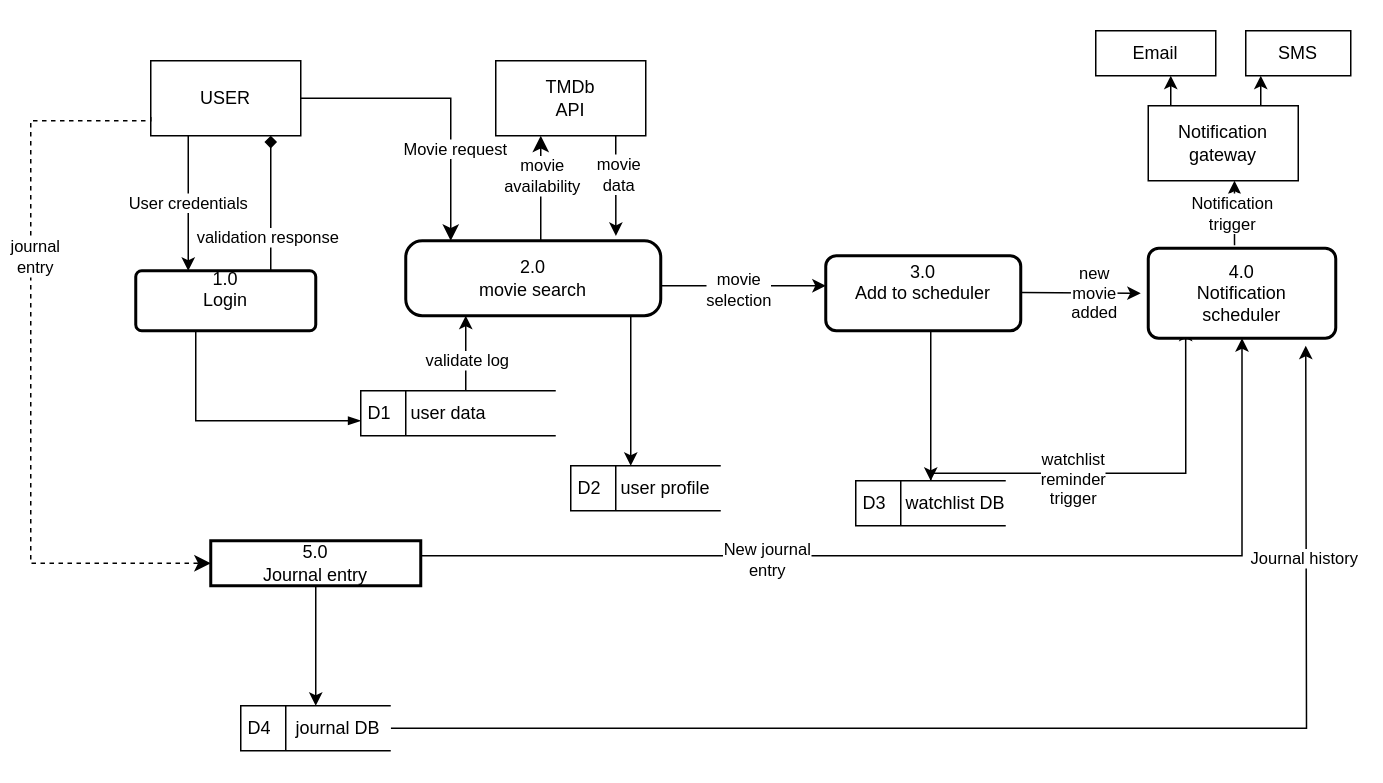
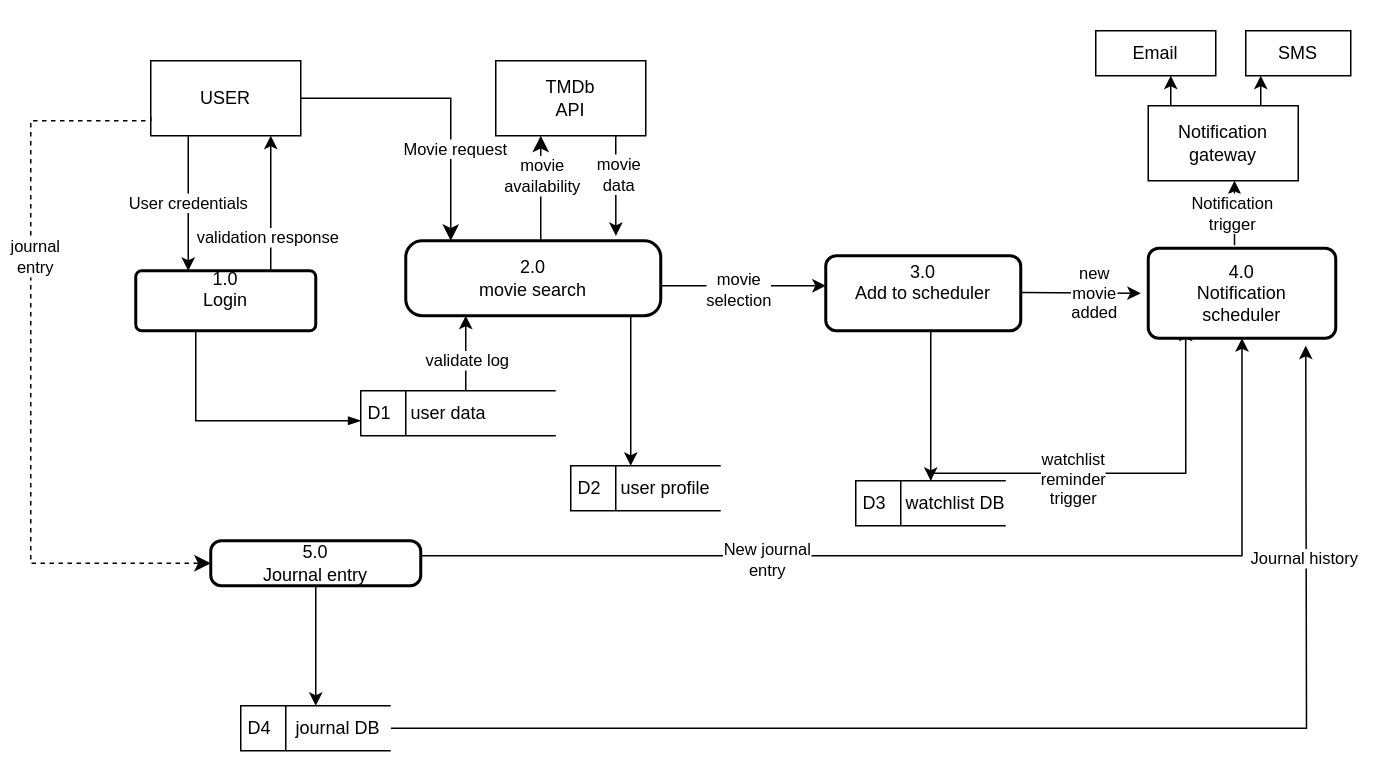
(271, 148) -> (271, 147)
(316, 563) -> (316, 563)
